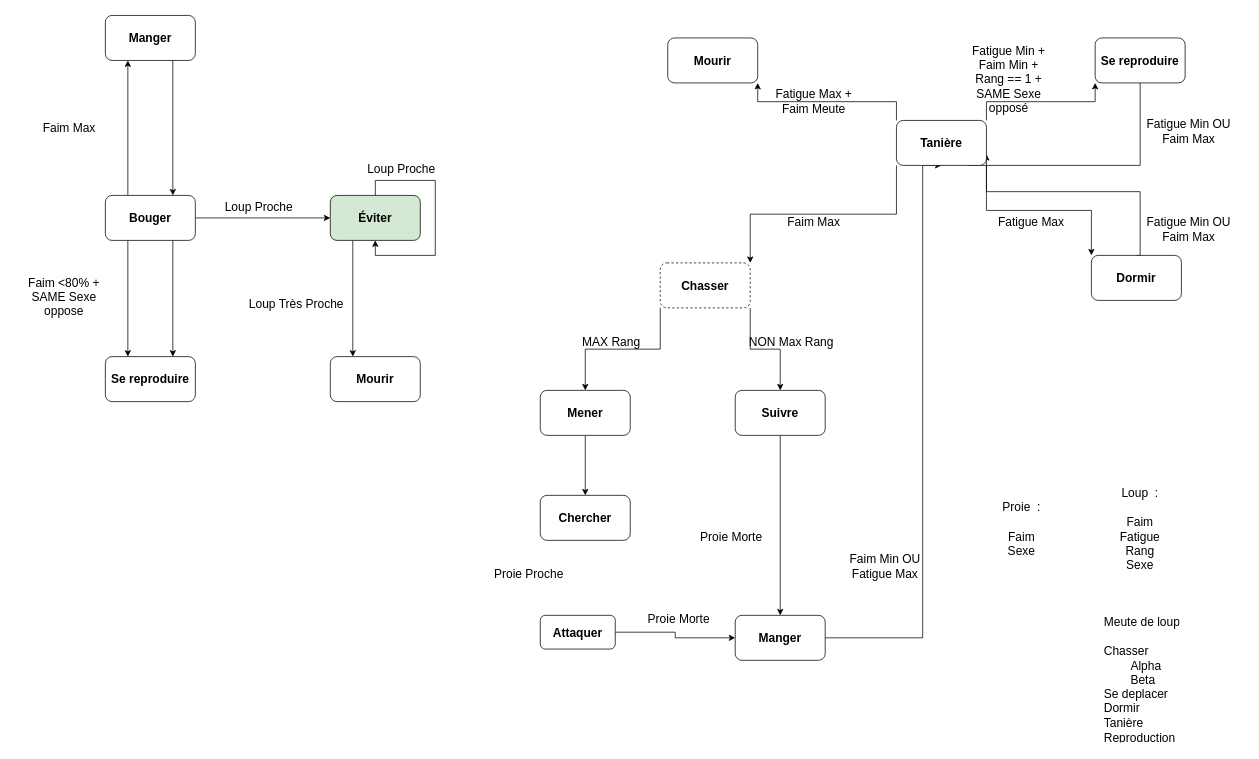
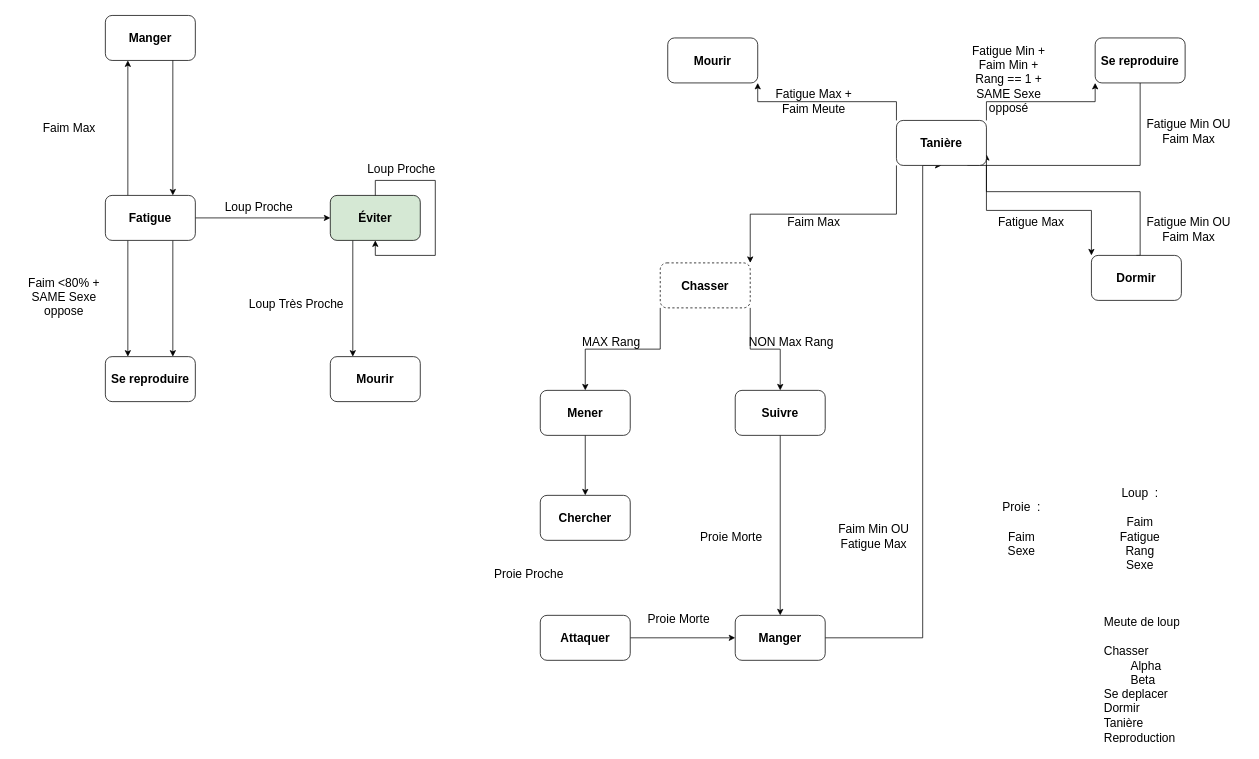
(150, 218) -> (150, 218)
(885, 567) -> (874, 537)
(578, 632) -> (585, 638)
